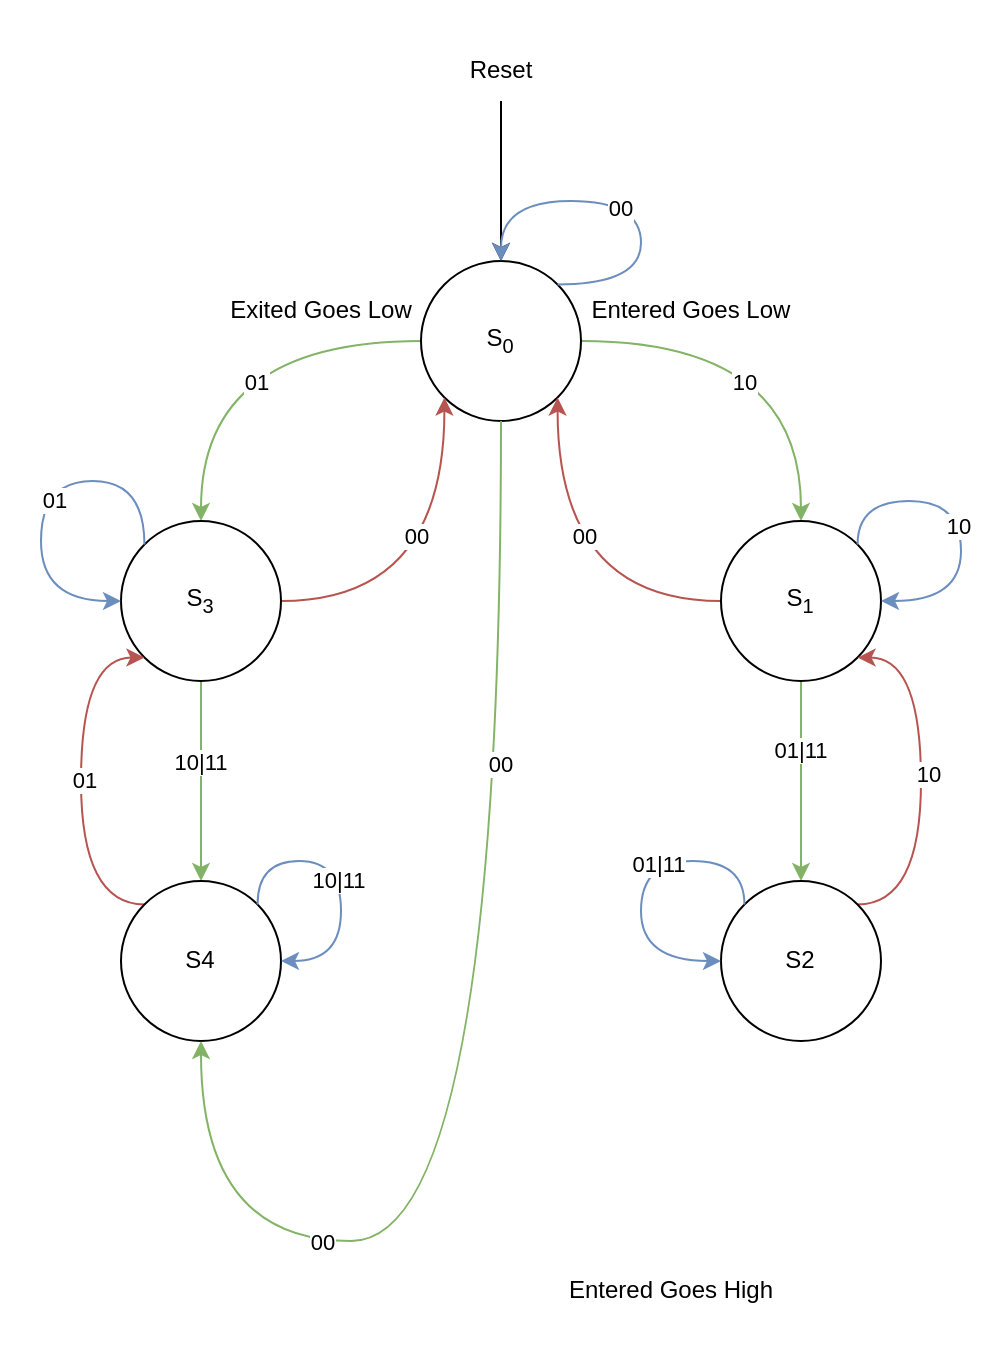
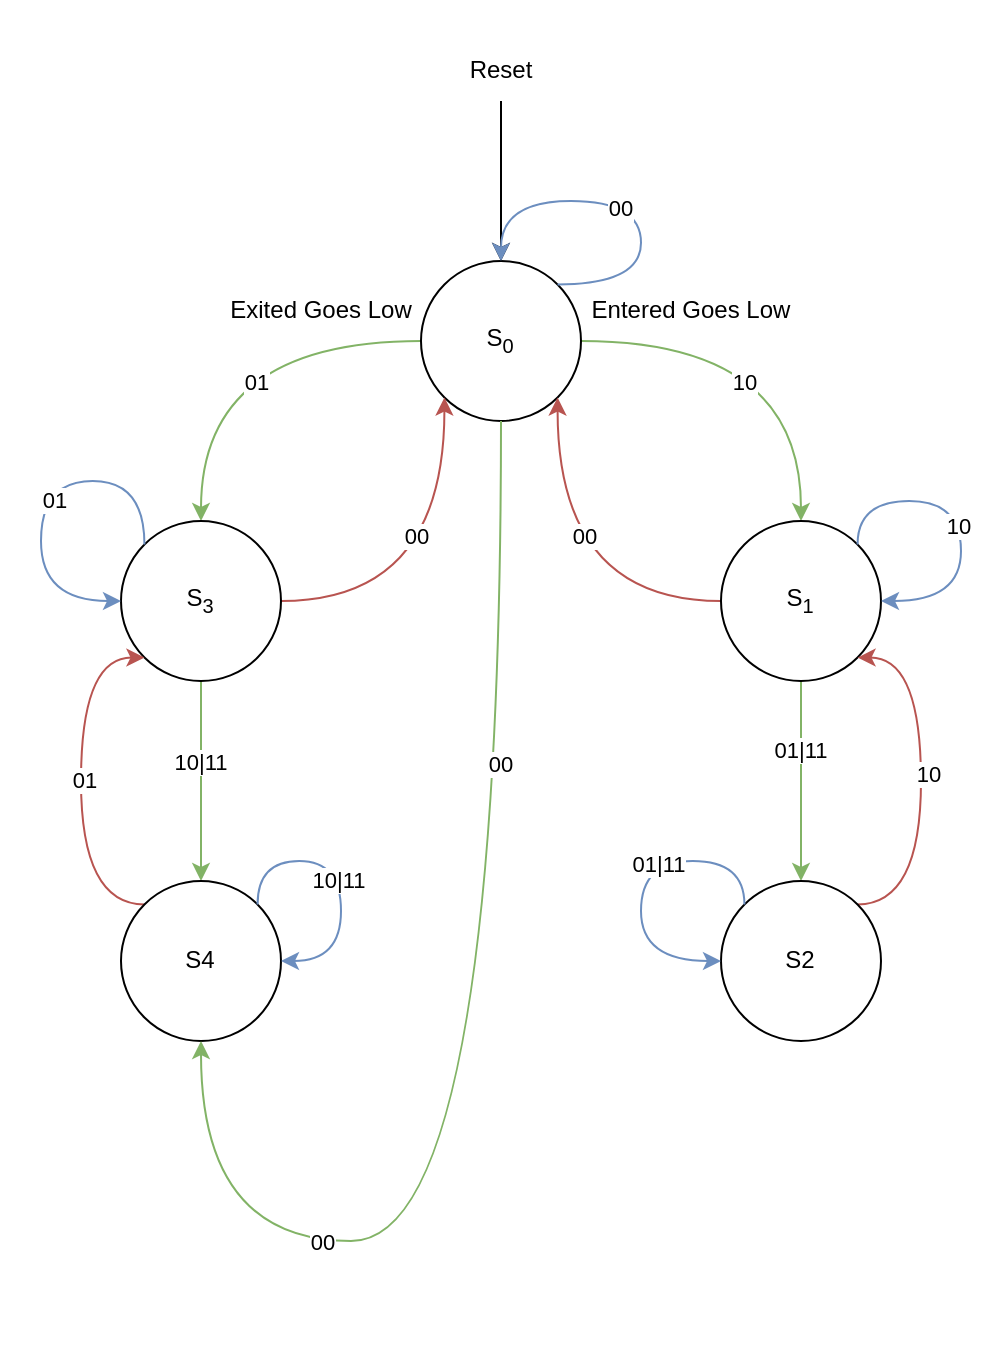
(671, 1291) -> none
